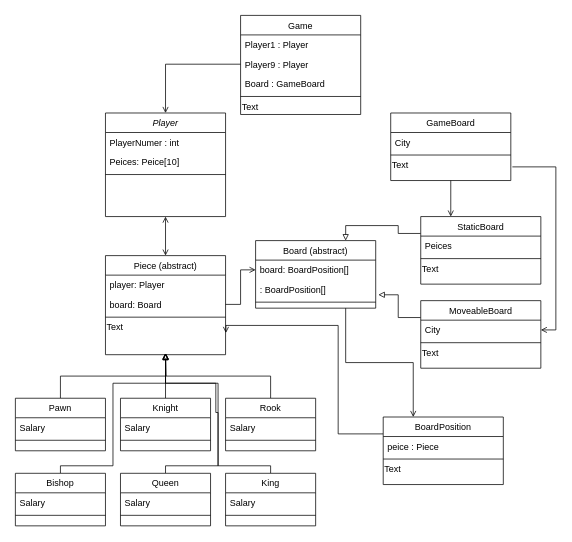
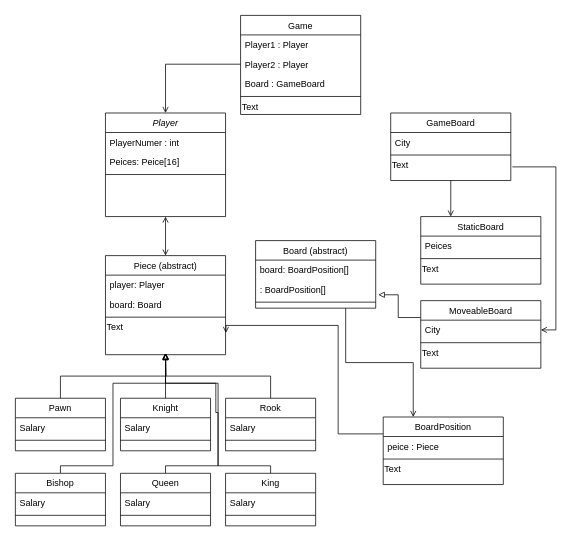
(279, 65) -> (279, 65)
(148, 162) -> (148, 162)
(383, 225) -> none
(240, 288) -> none
